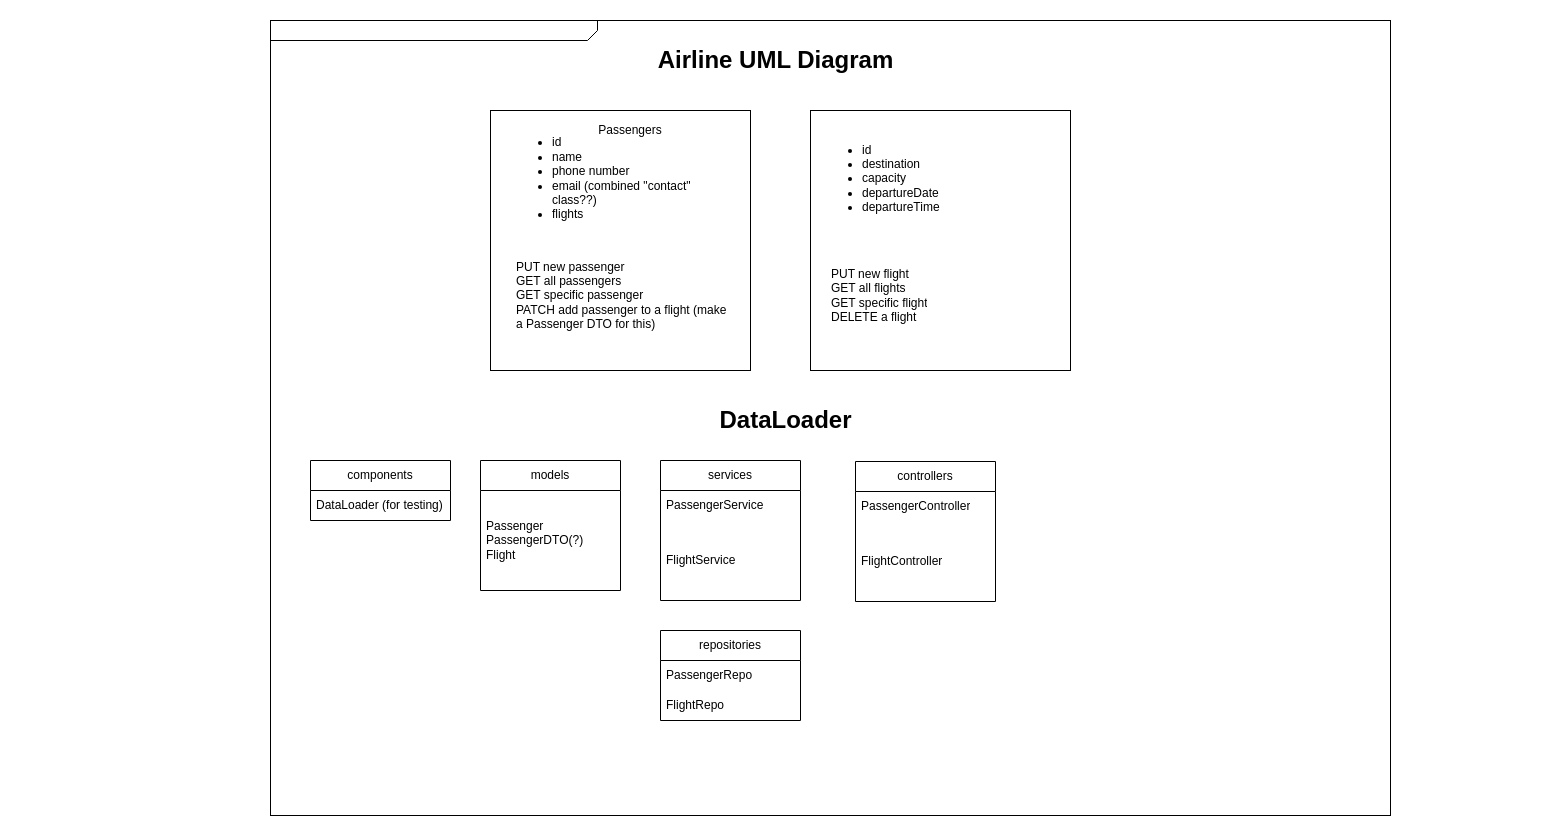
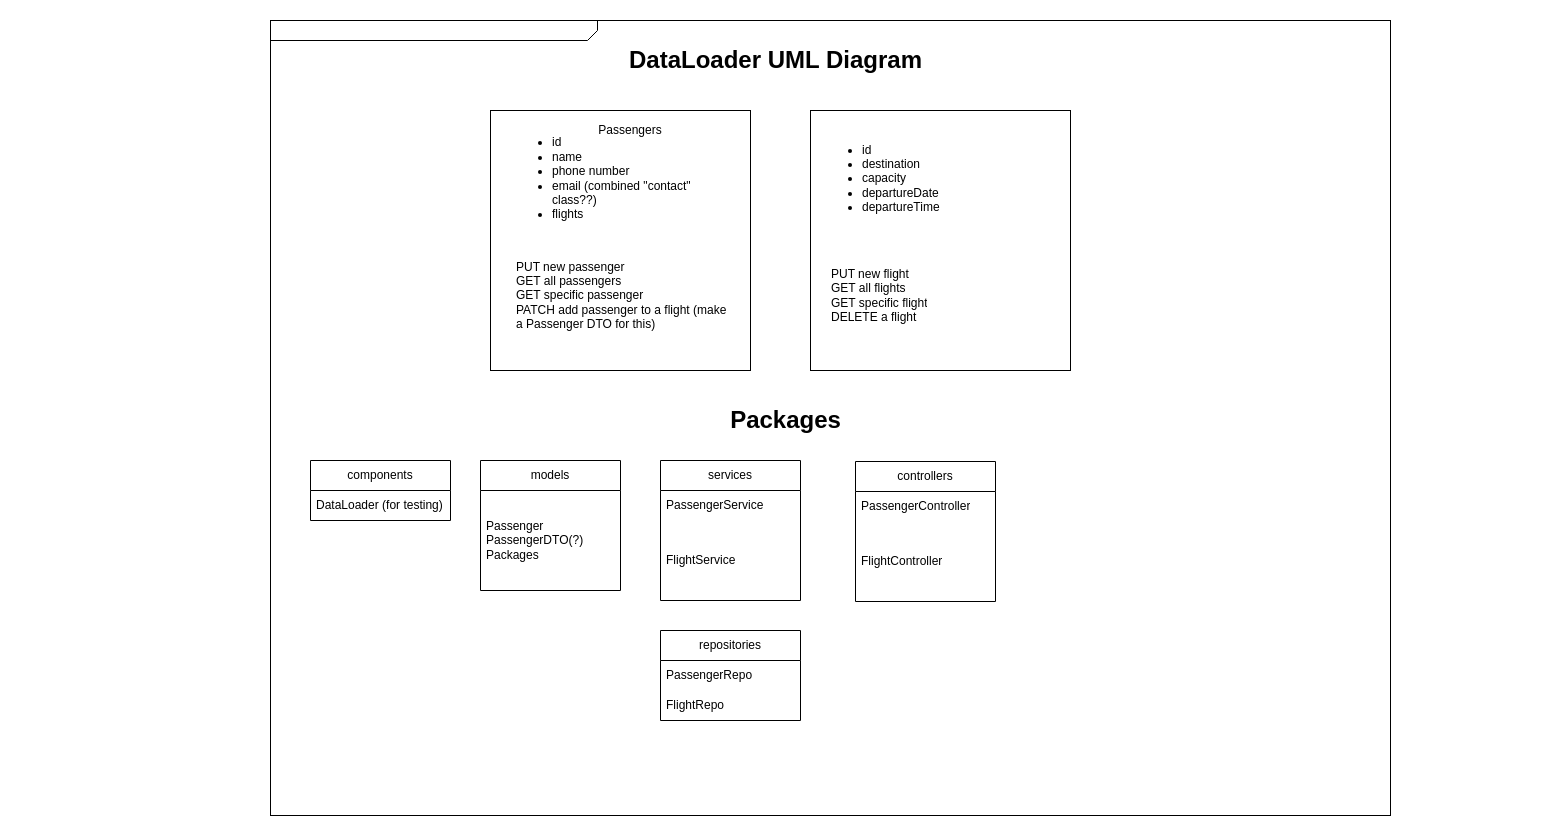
(776, 61) -> (776, 61)
(786, 421) -> (786, 421)
(537, 541) -> (537, 541)
